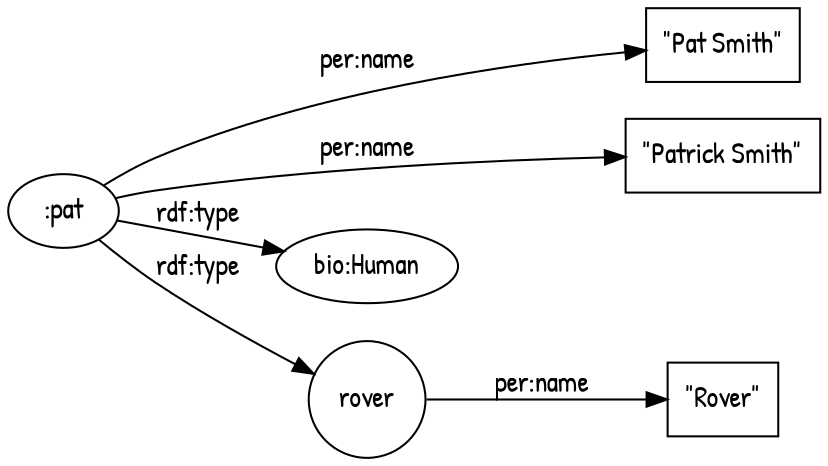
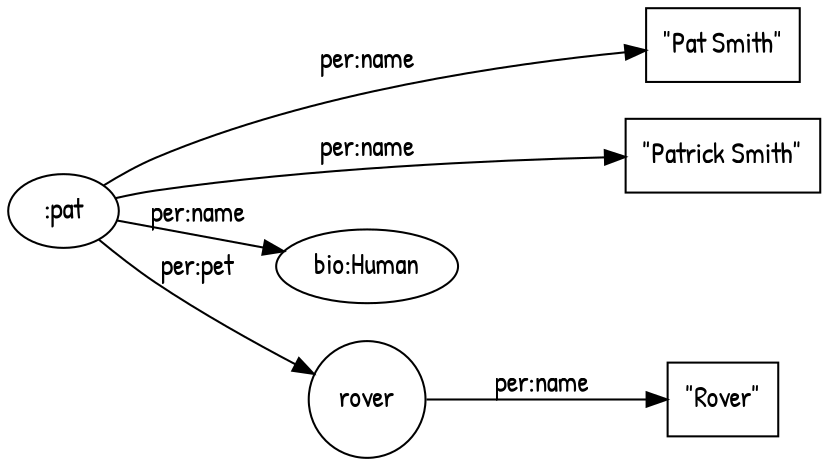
(198, 214) -> (198, 214)
(198, 267) -> (198, 267)
